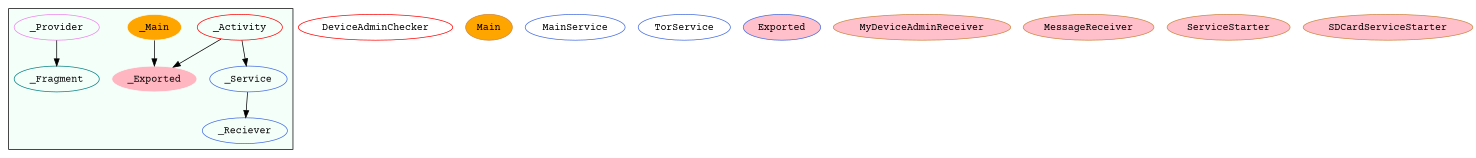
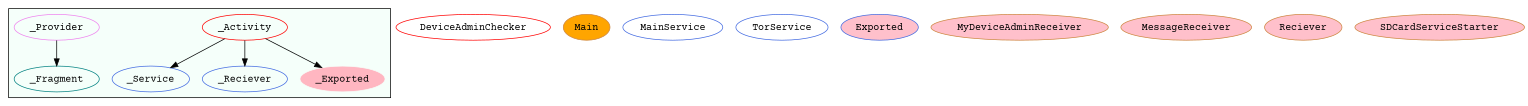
(154, 27) -> none
(1229, 27) -> (1303, 27)
(247, 101) -> (245, 50)
